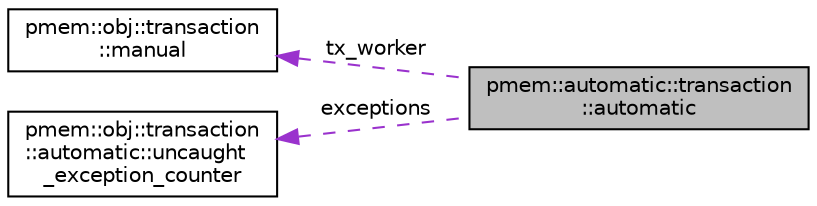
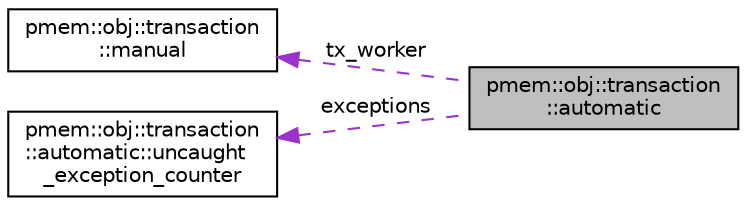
(639, 98) -> (604, 98)
